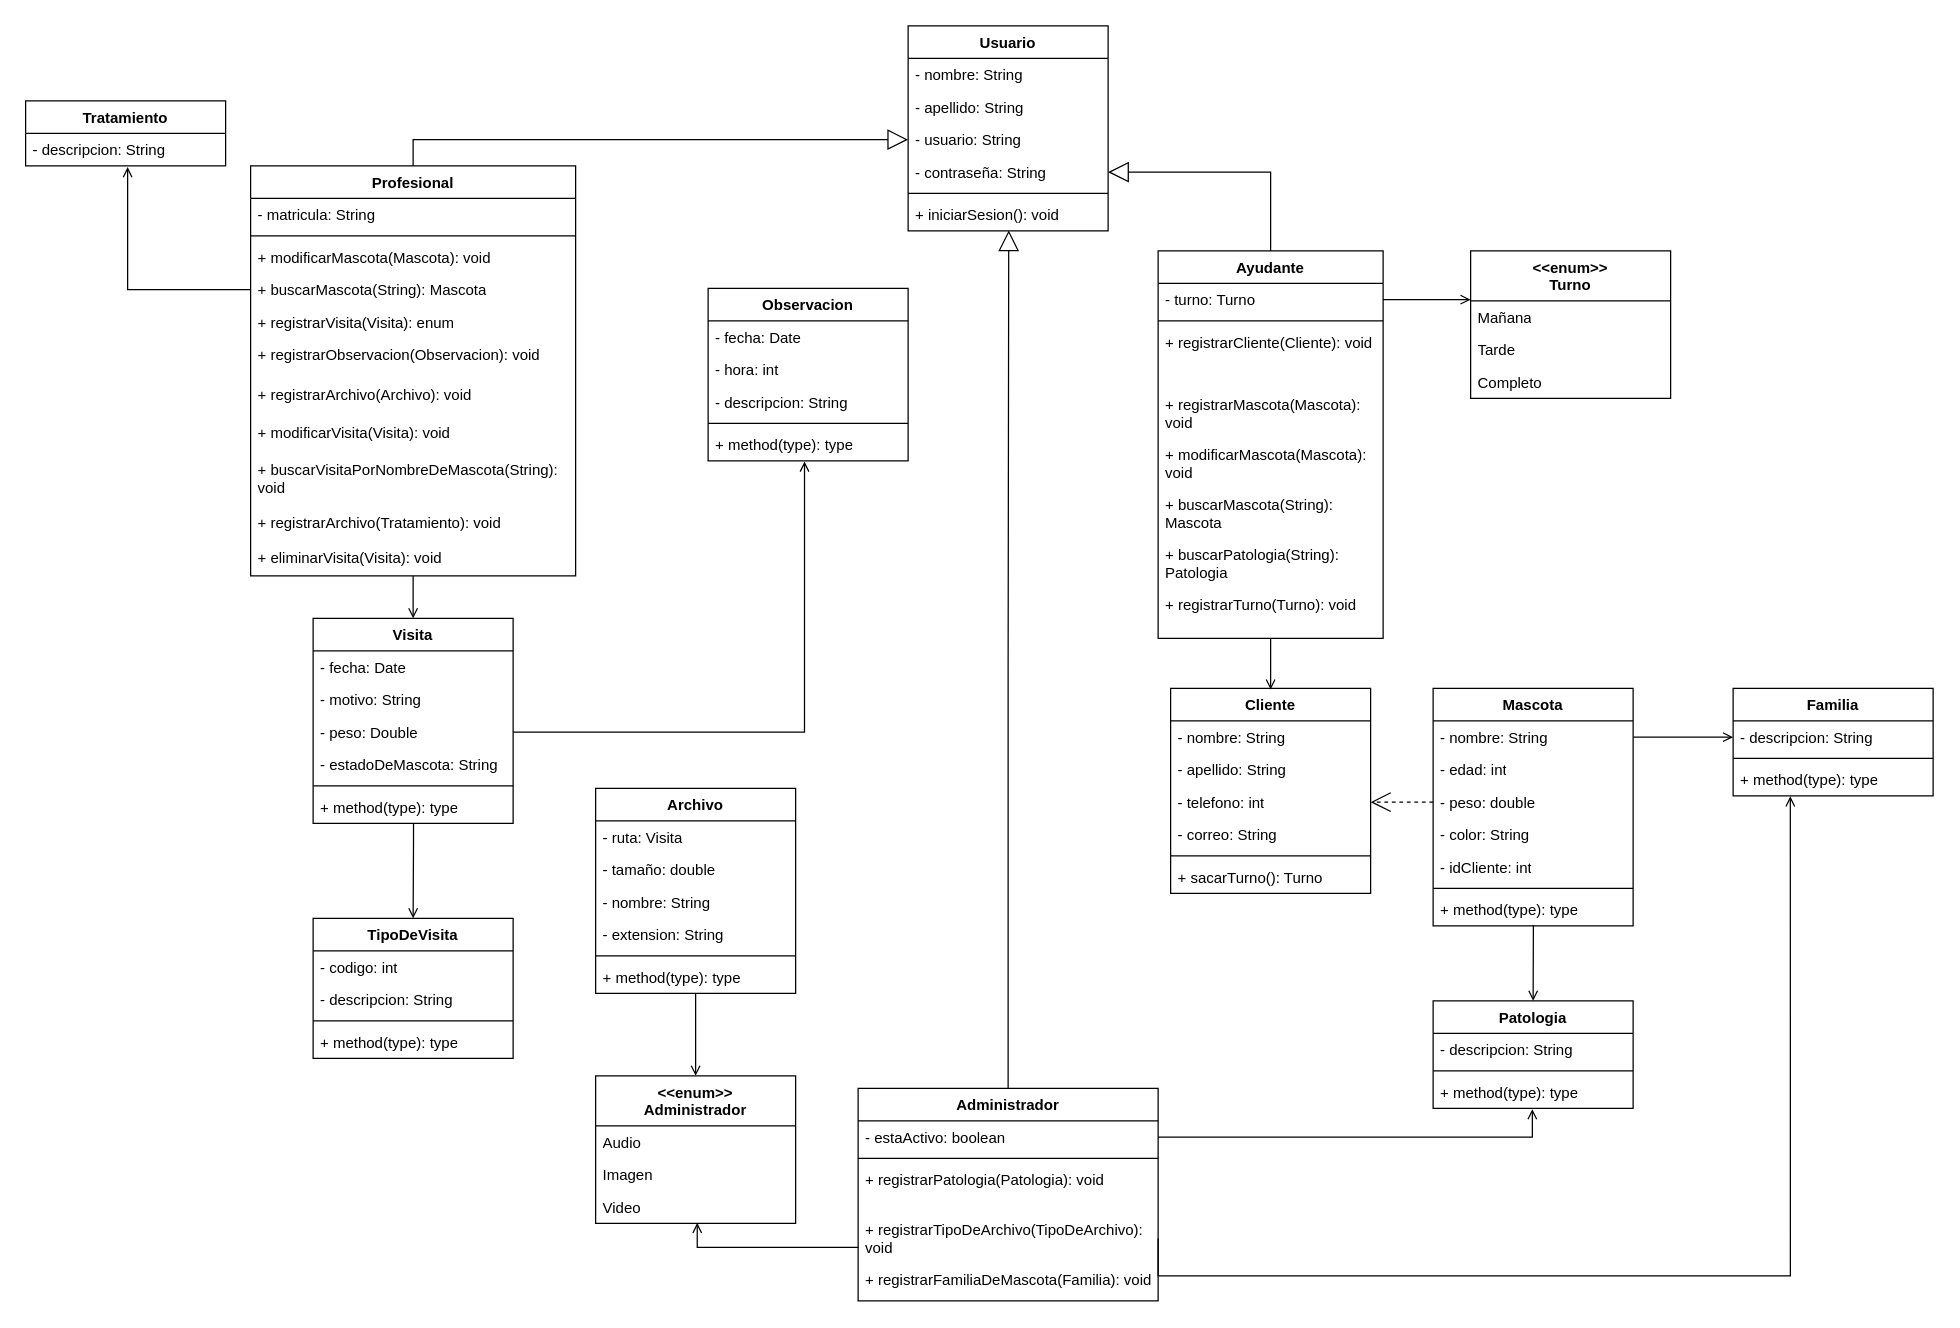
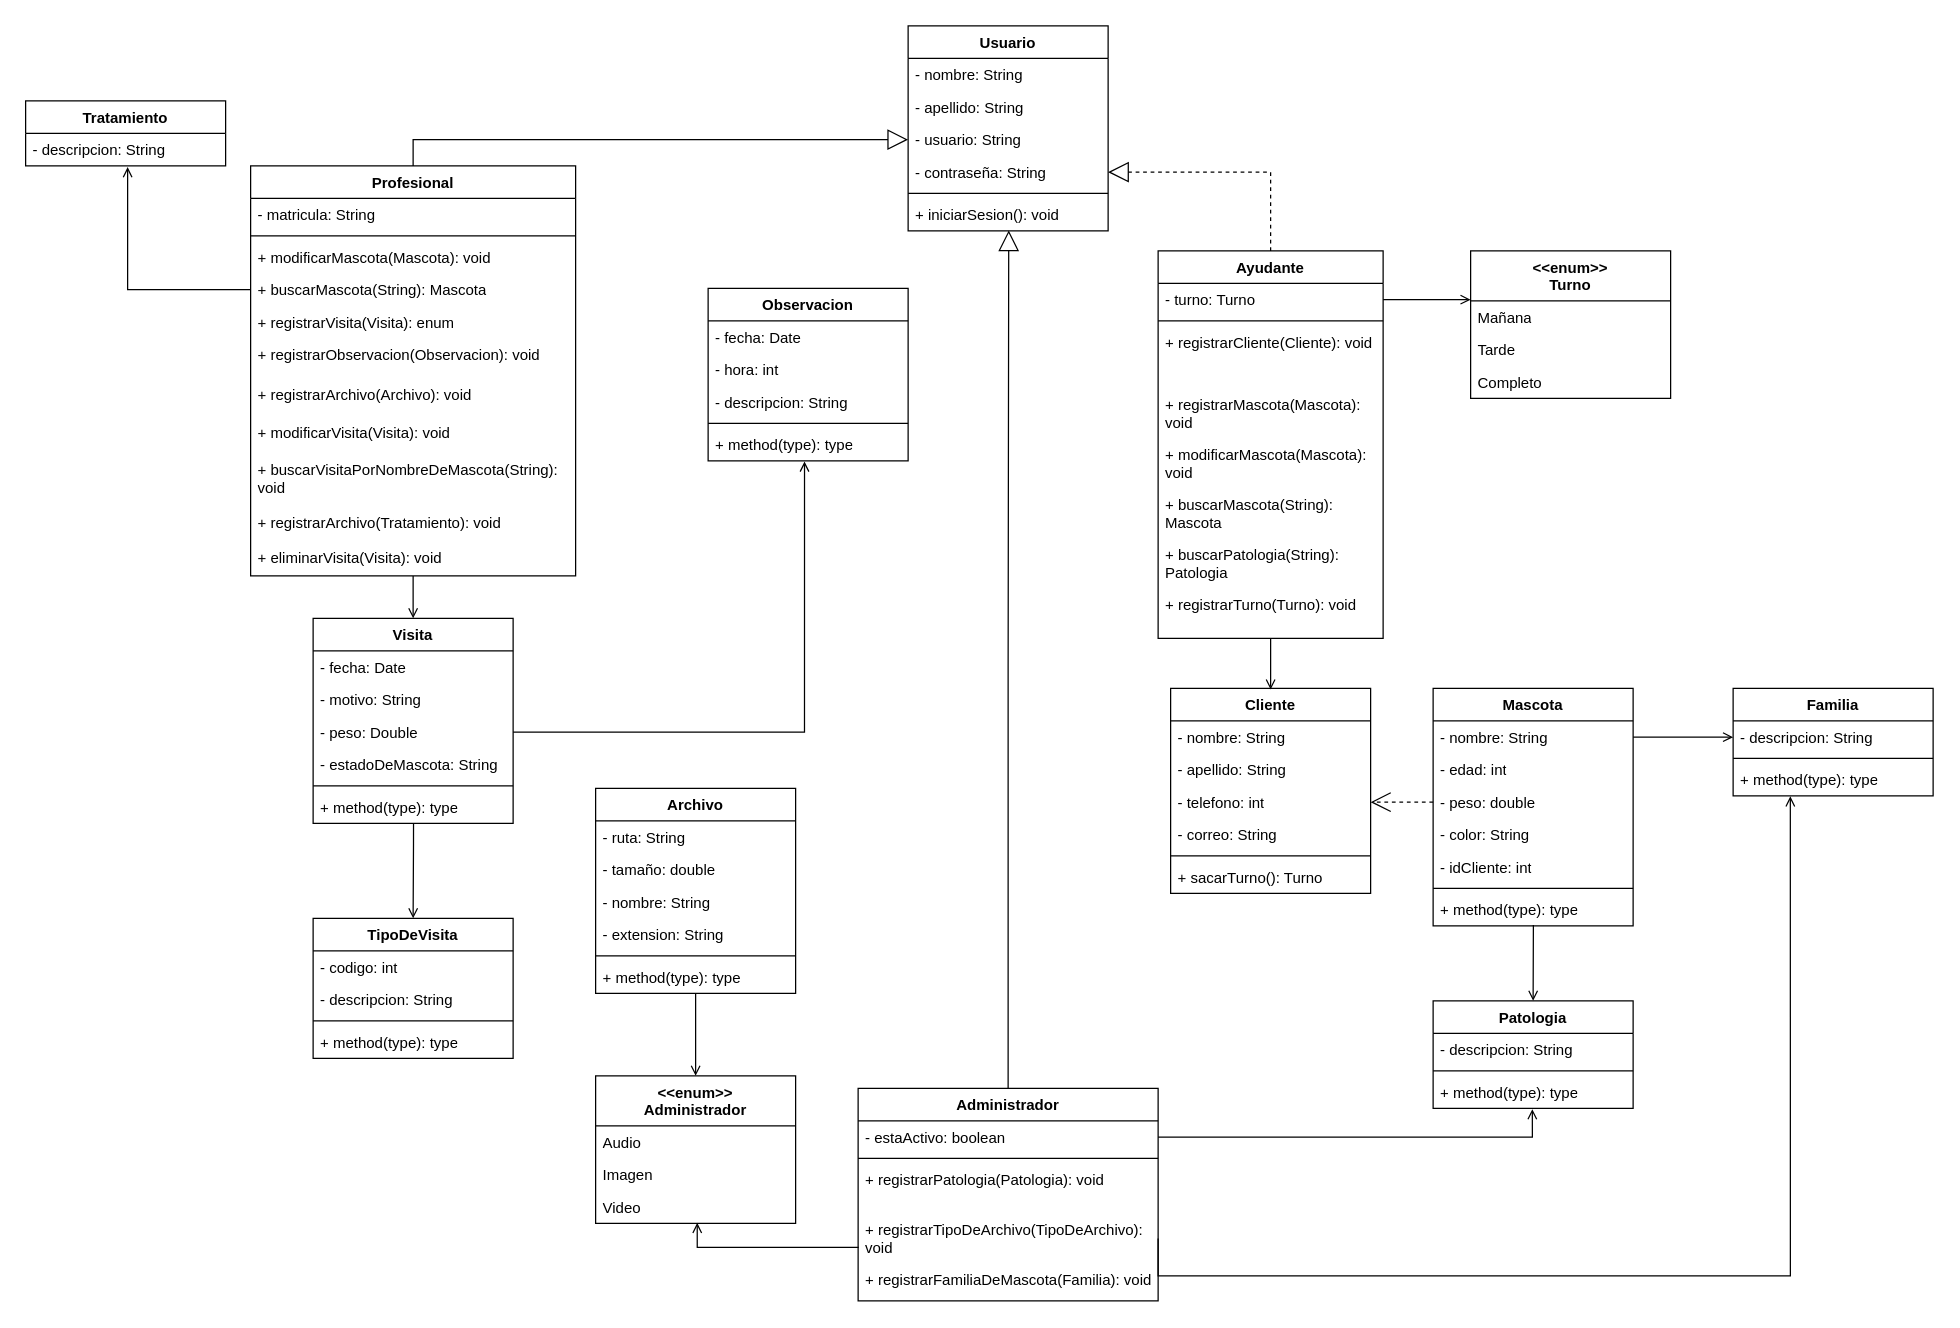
(1239, 172) -> (1239, 172)
(652, 838) -> (654, 838)
